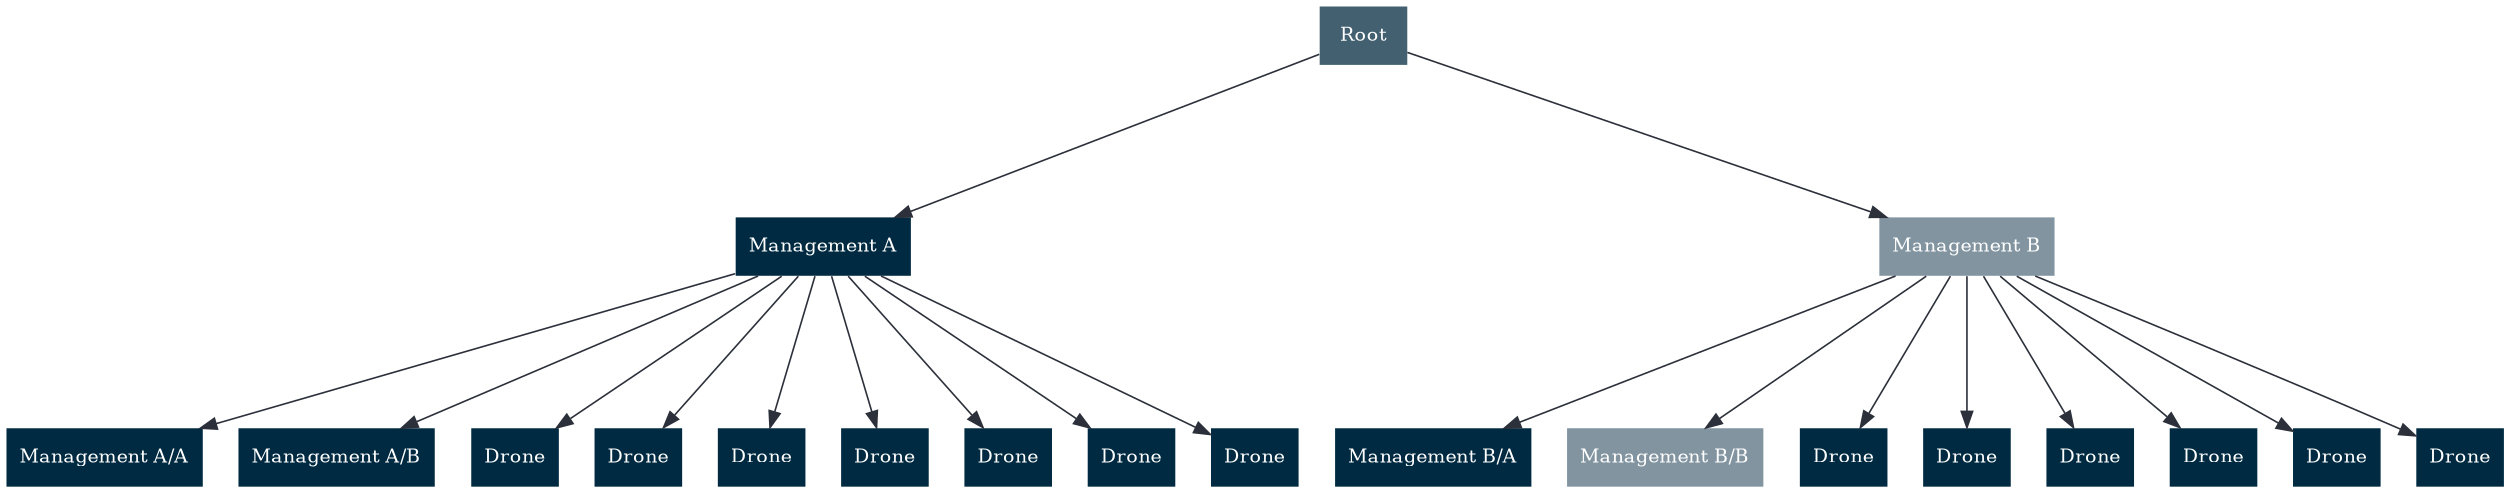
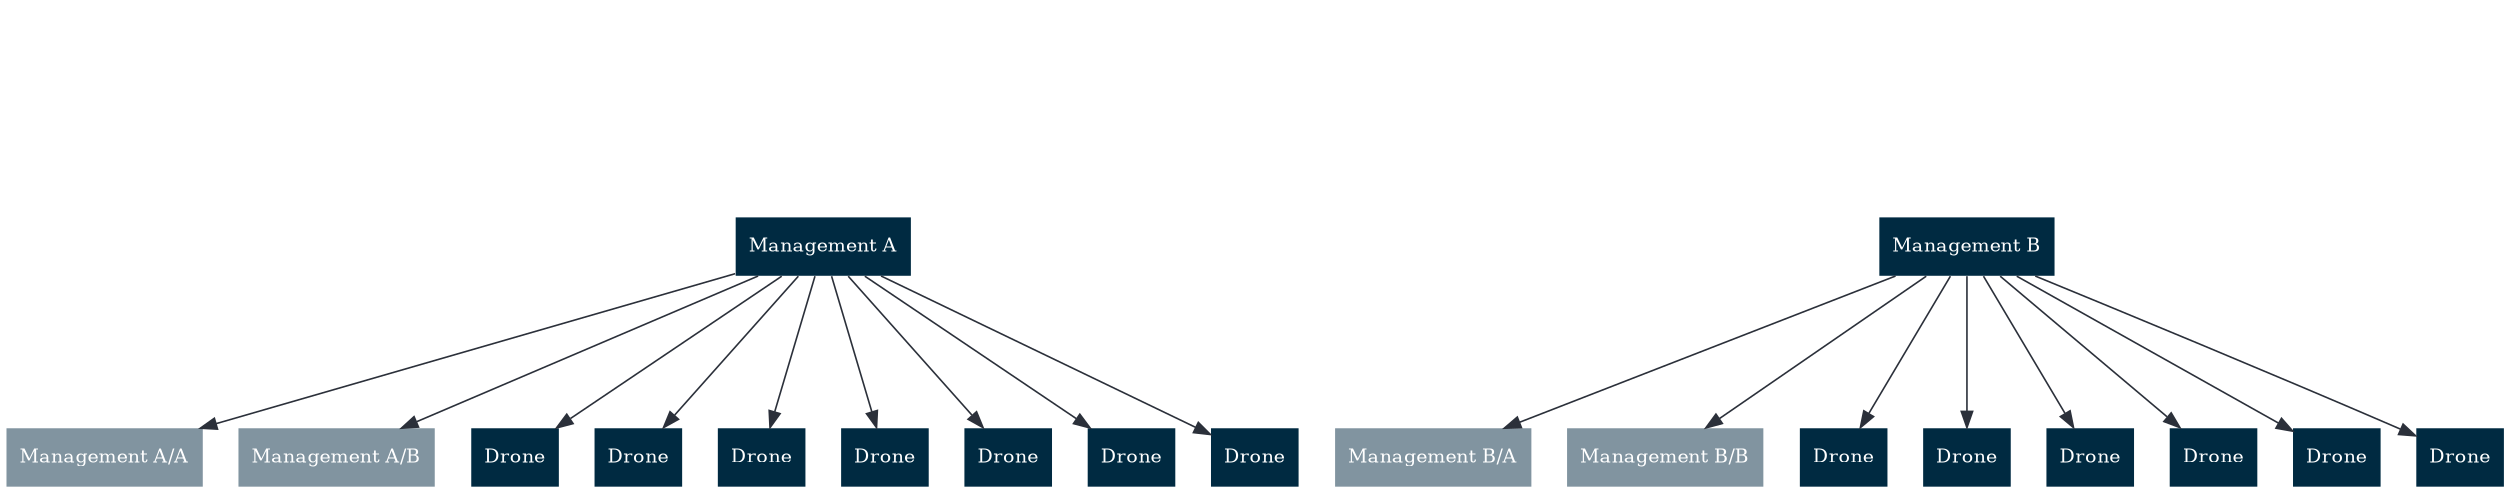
(1363, 36) -> none
(1967, 247) -> (1967, 247)
(105, 457) -> (105, 457)
(337, 457) -> (337, 457)
(1433, 457) -> (1433, 457)
